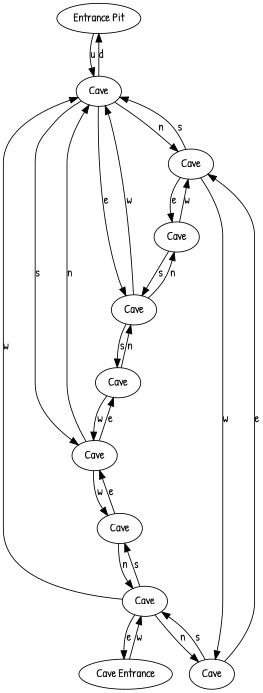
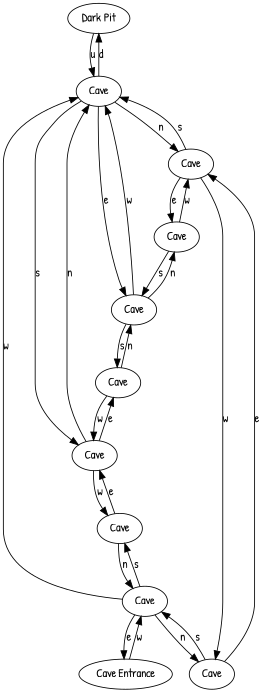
(99, 18) -> (99, 18)
